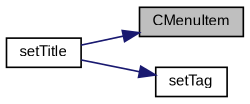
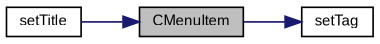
(110, 66) -> (264, 22)
